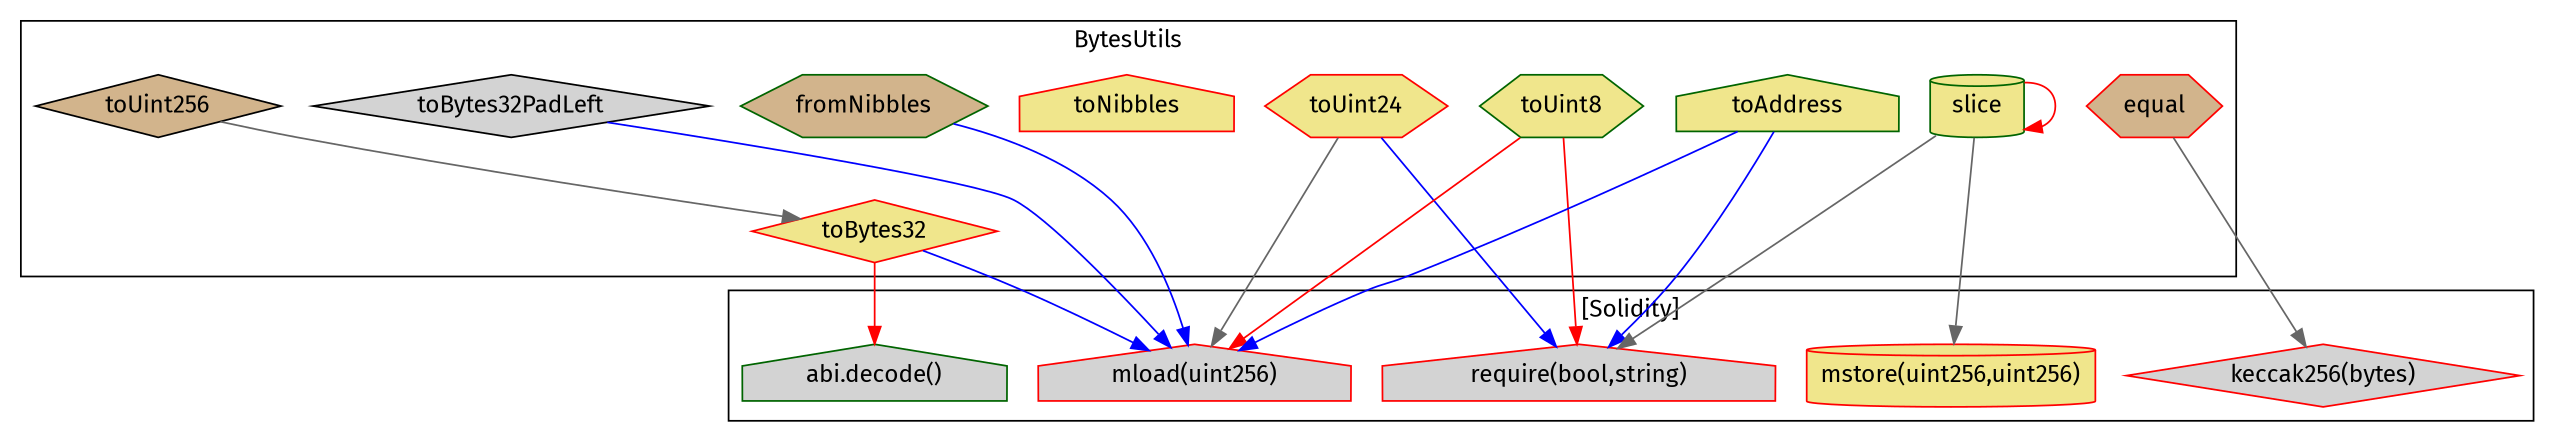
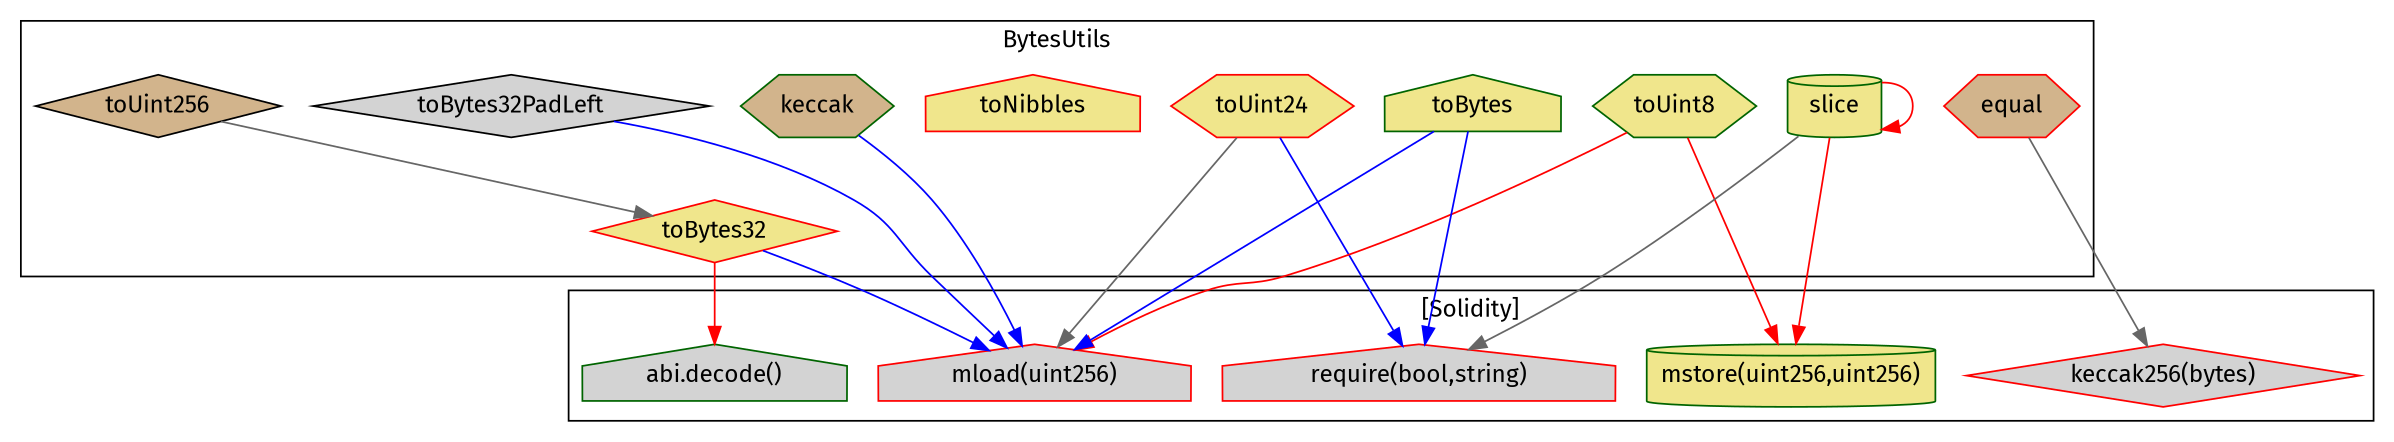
(864, 106) -> (817, 106)
(1788, 106) -> (1473, 106)
(1570, 232) -> (1729, 232)
(1965, 232) -> (1814, 232)
(1951, 376) -> (1791, 376)
